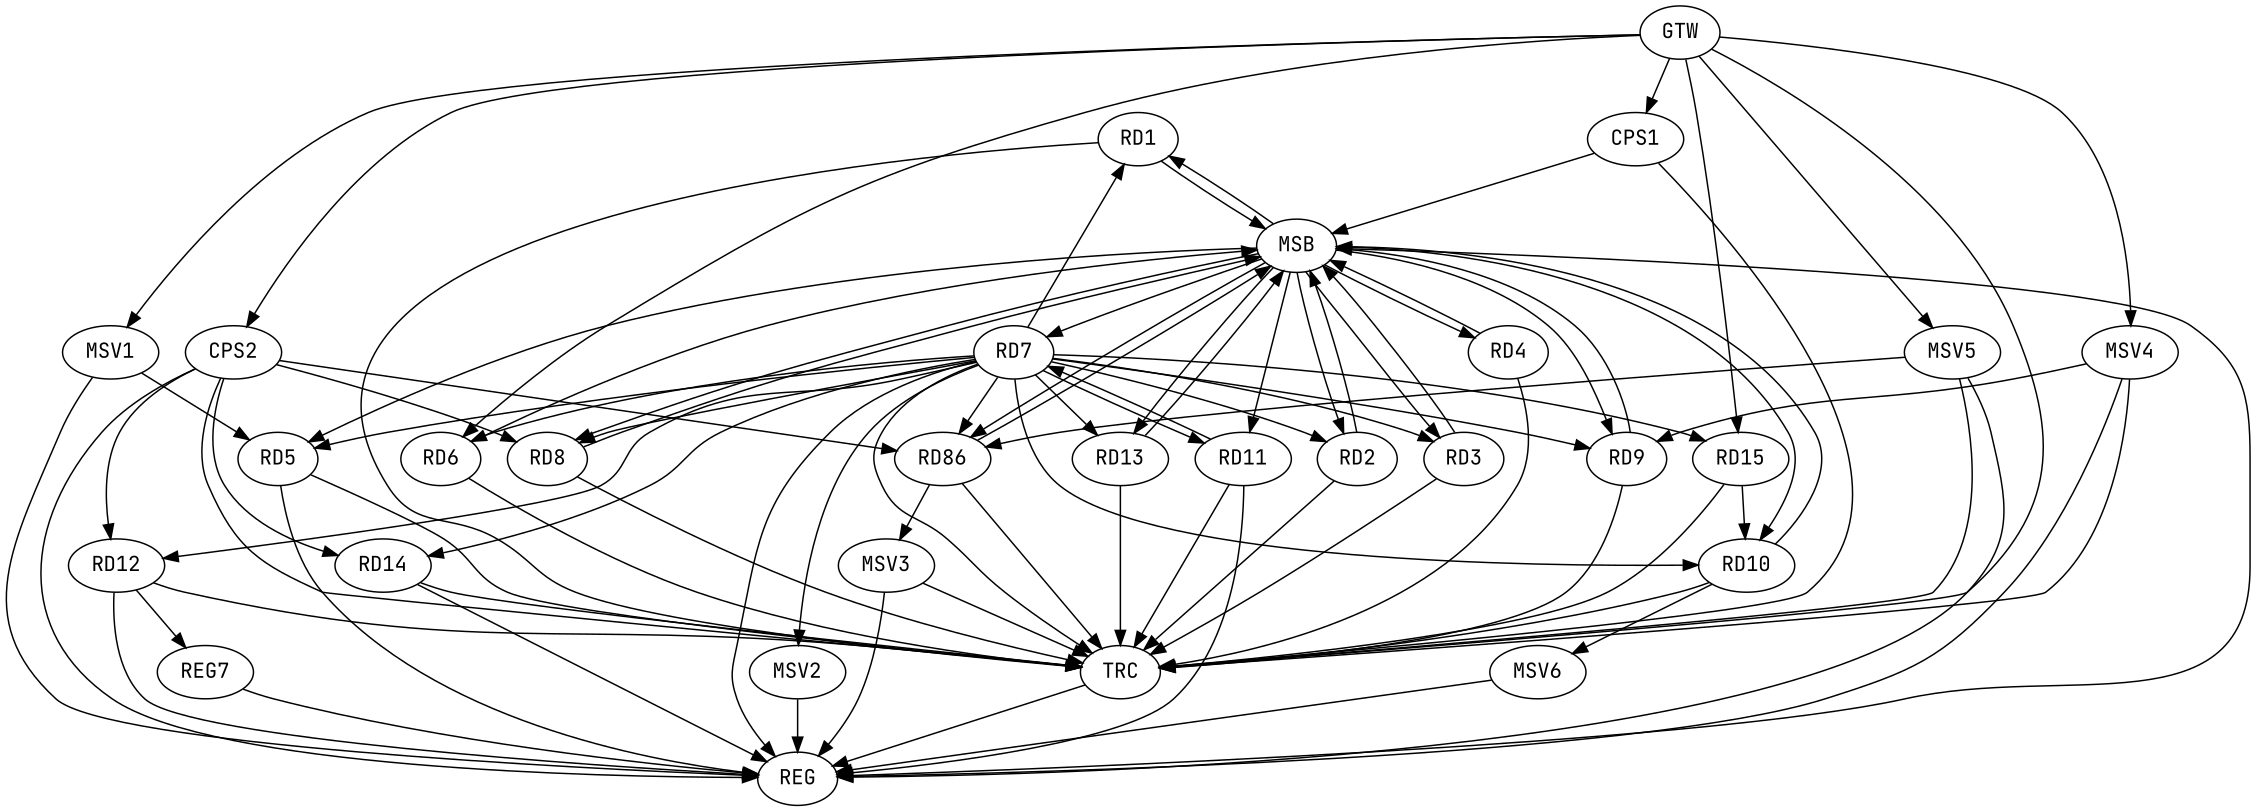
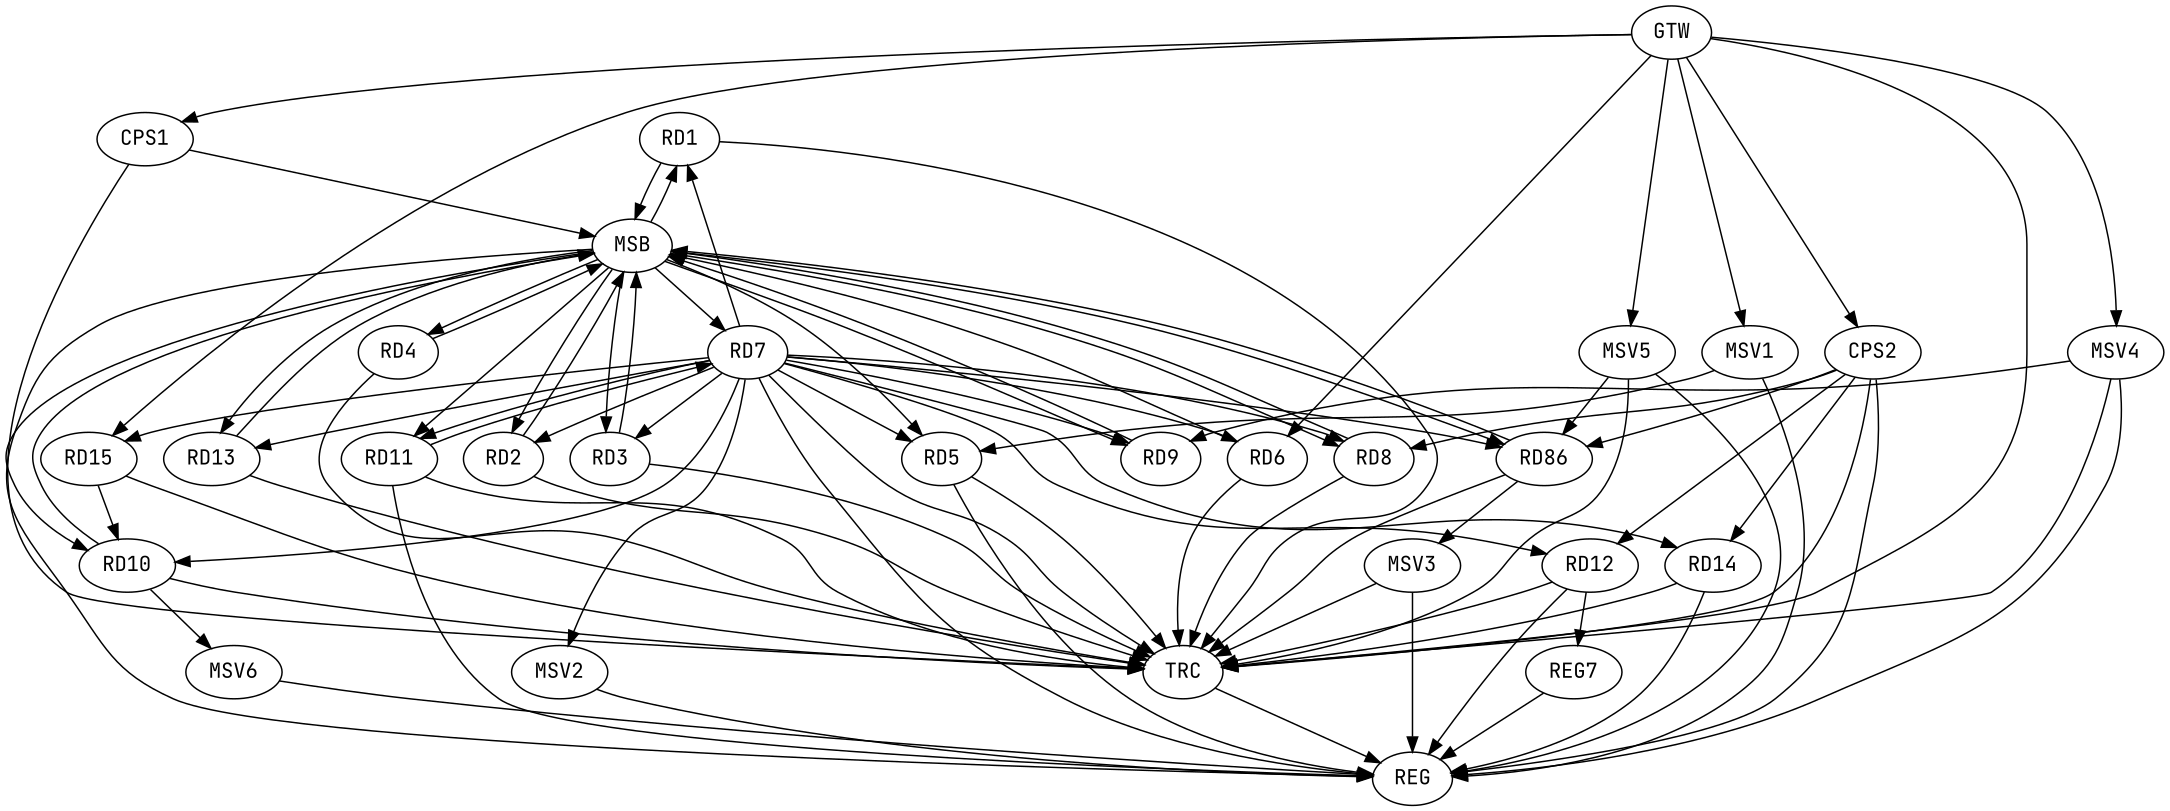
(1547, 602) -> none
